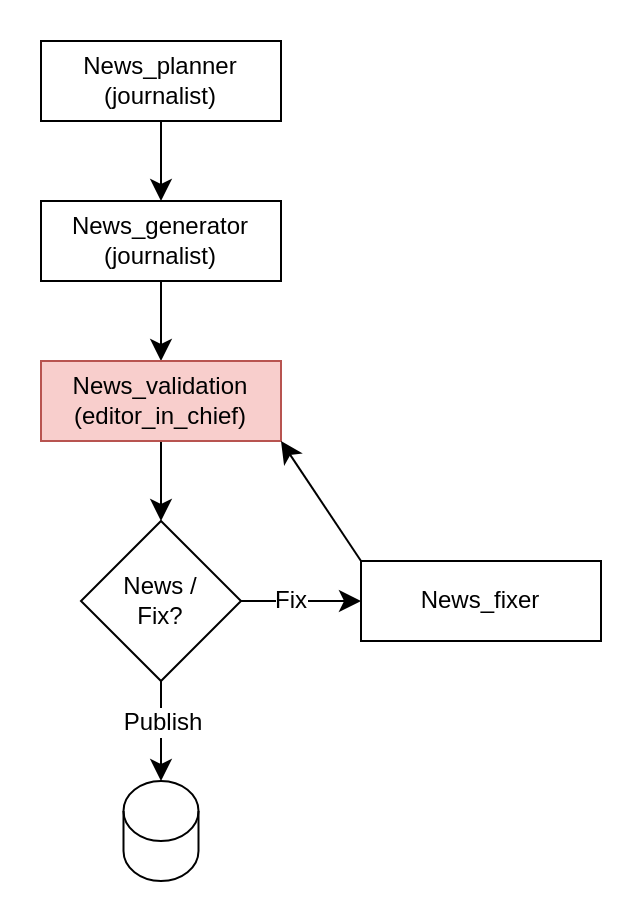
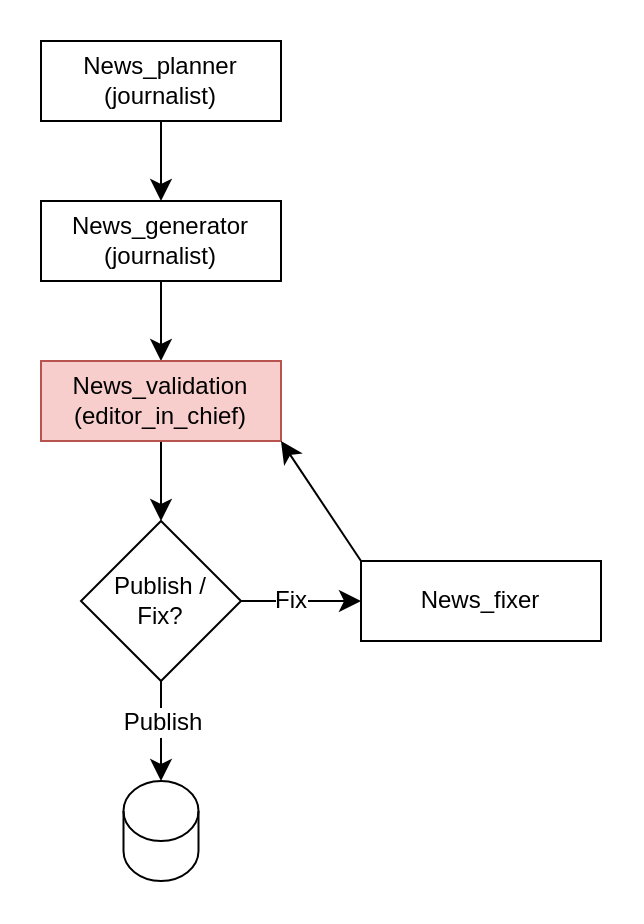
(161, 601) -> (161, 601)
